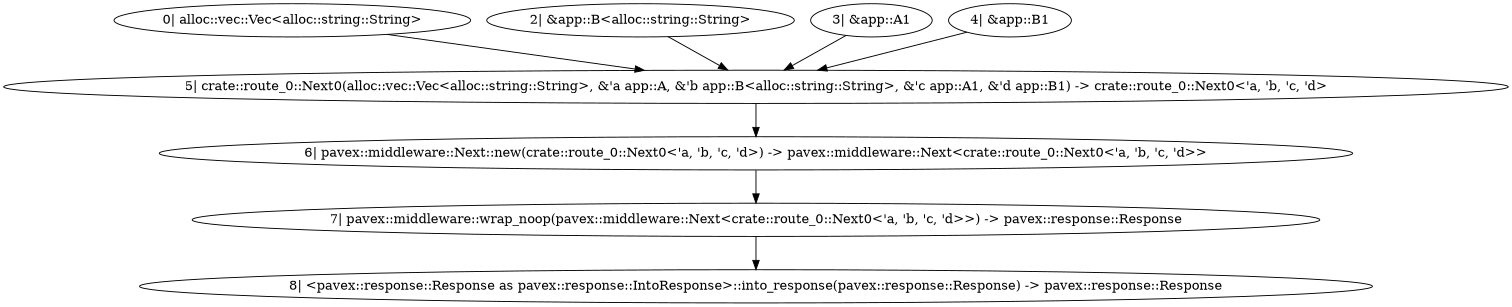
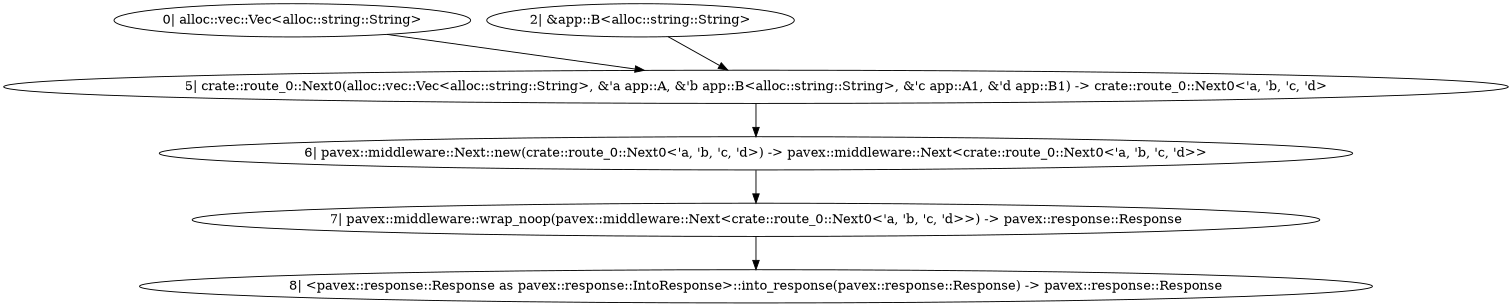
(871, 20) -> none
(1010, 20) -> none
